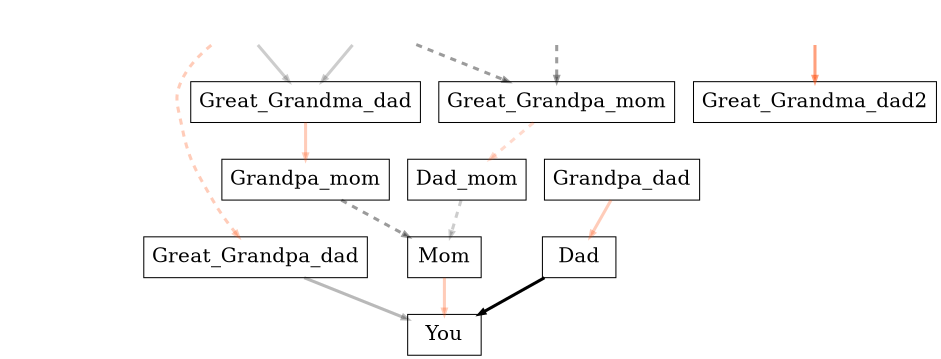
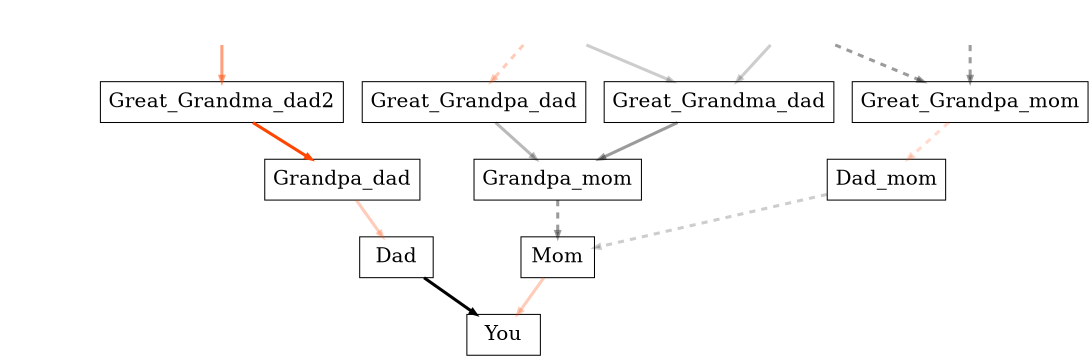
(306, 138) -> (641, 140)
none -> (280, 139)
(353, 297) -> (514, 139)
